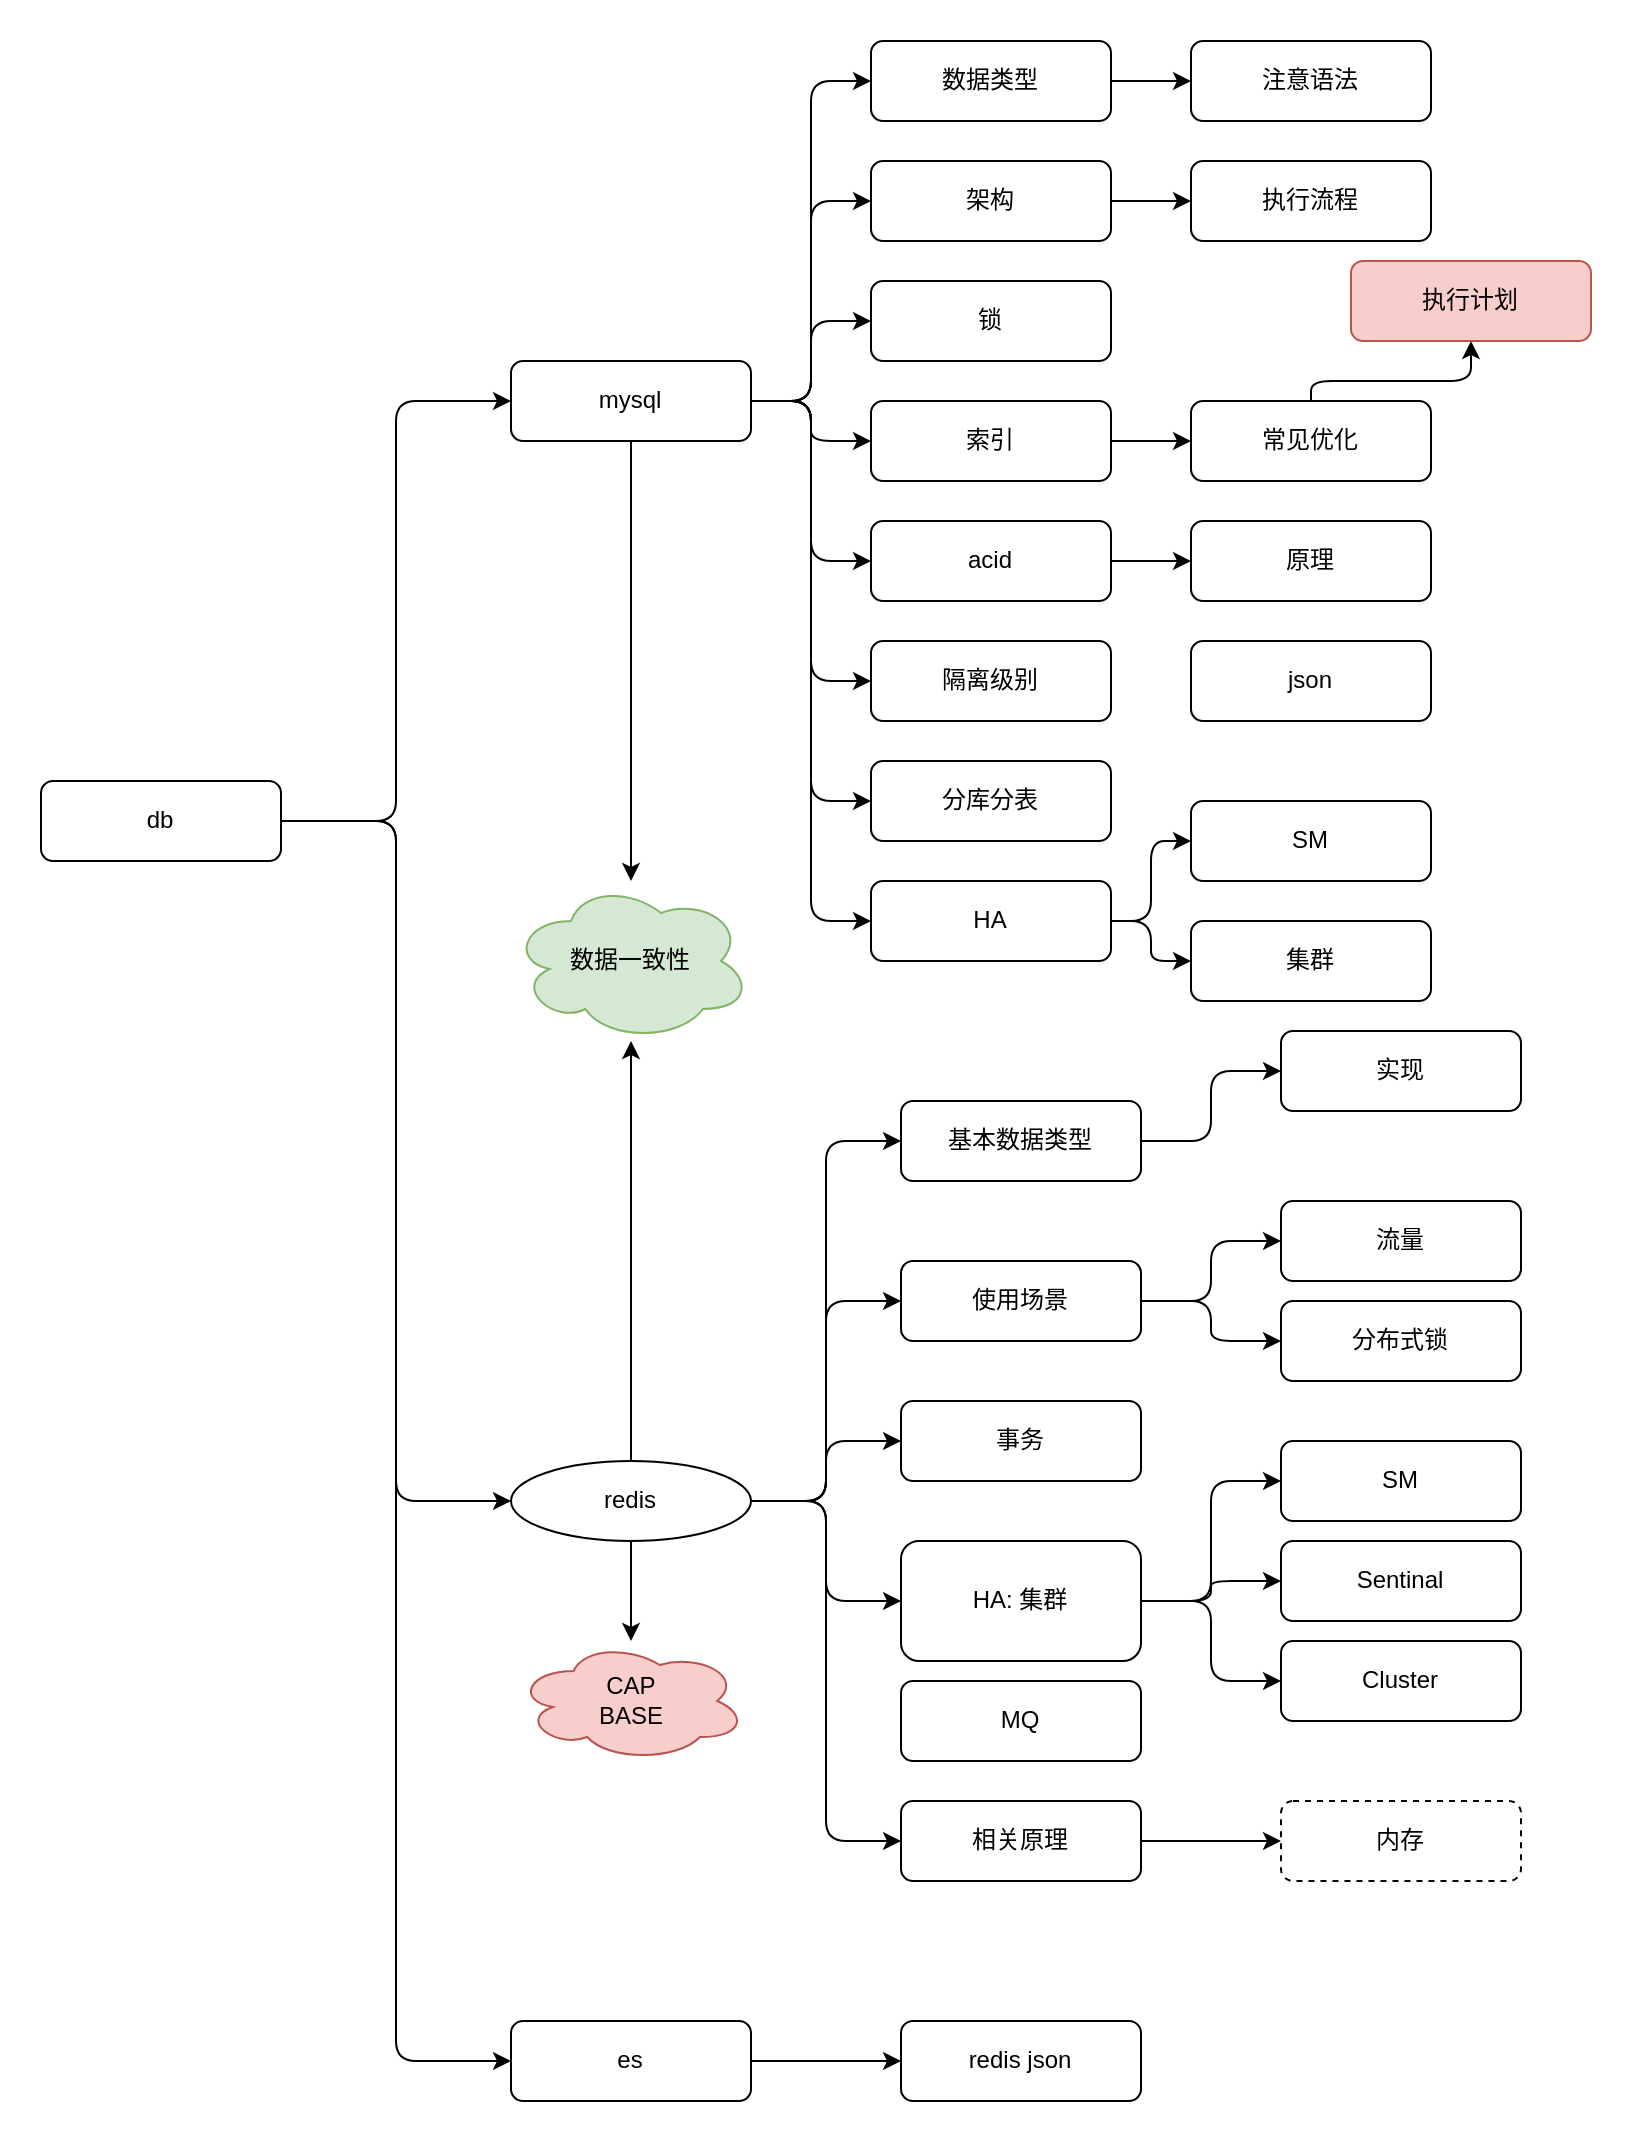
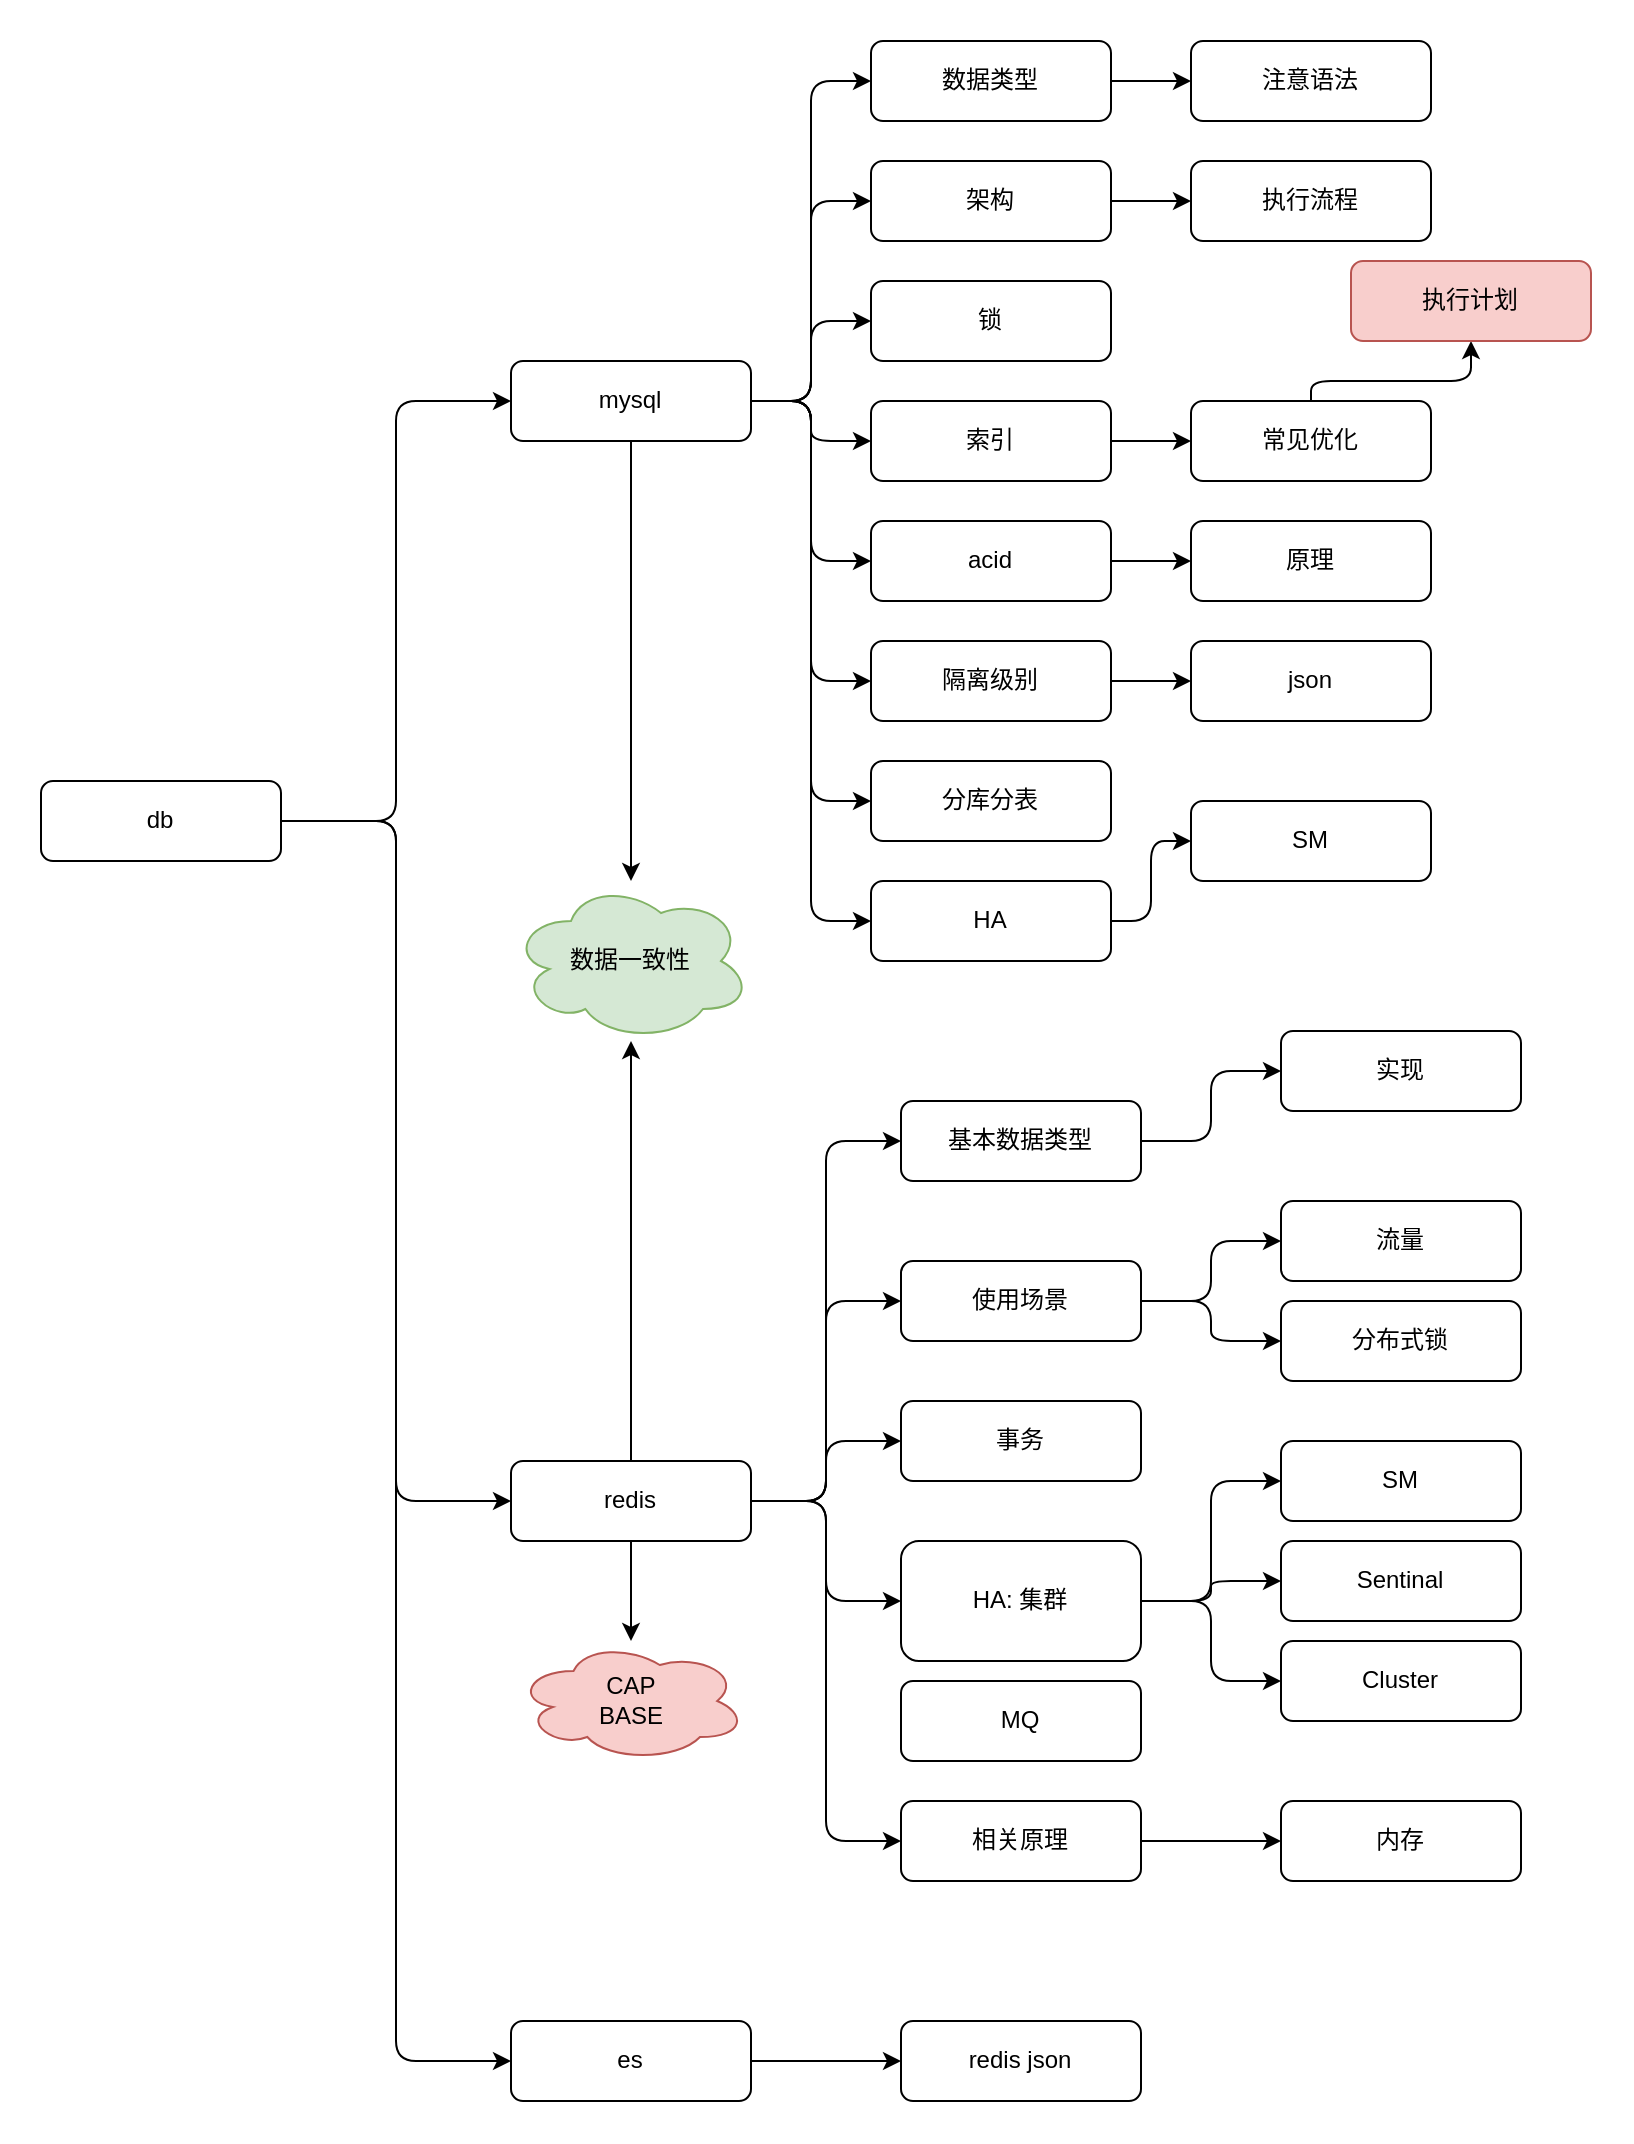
none -> (1144, 681)
(1151, 950) -> none
(1311, 961) -> none
(631, 1501) -> (631, 1501)
(1401, 1841) -> (1401, 1841)
